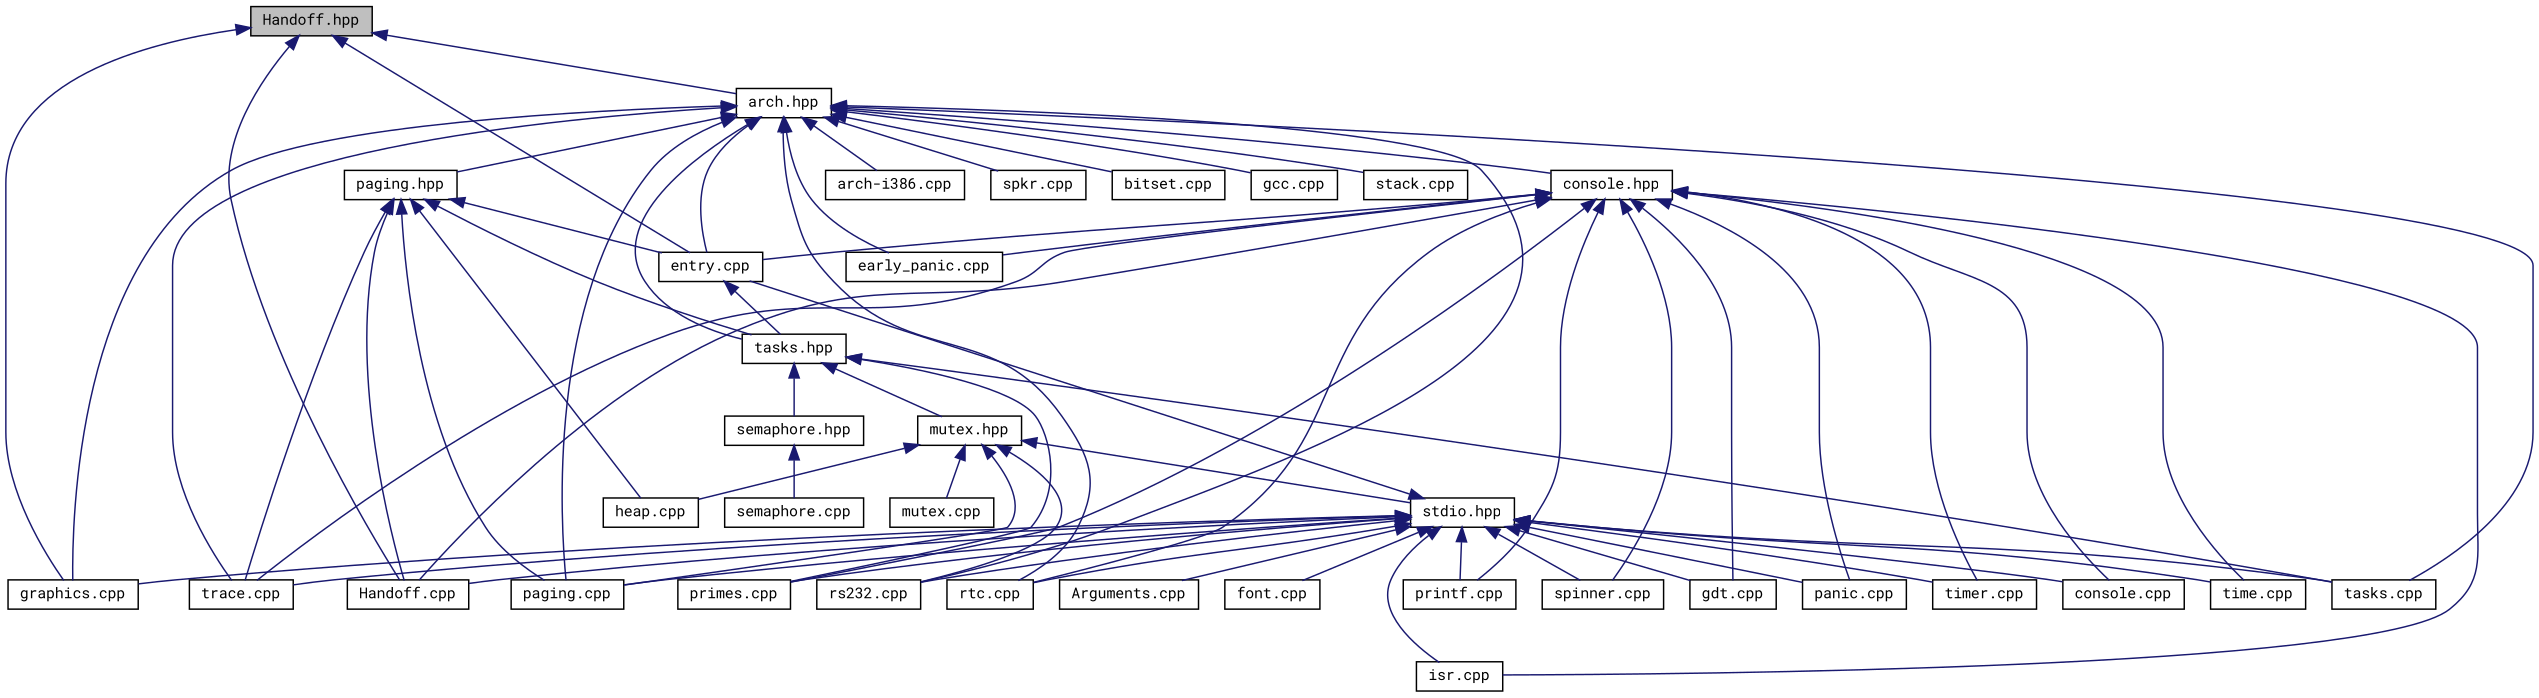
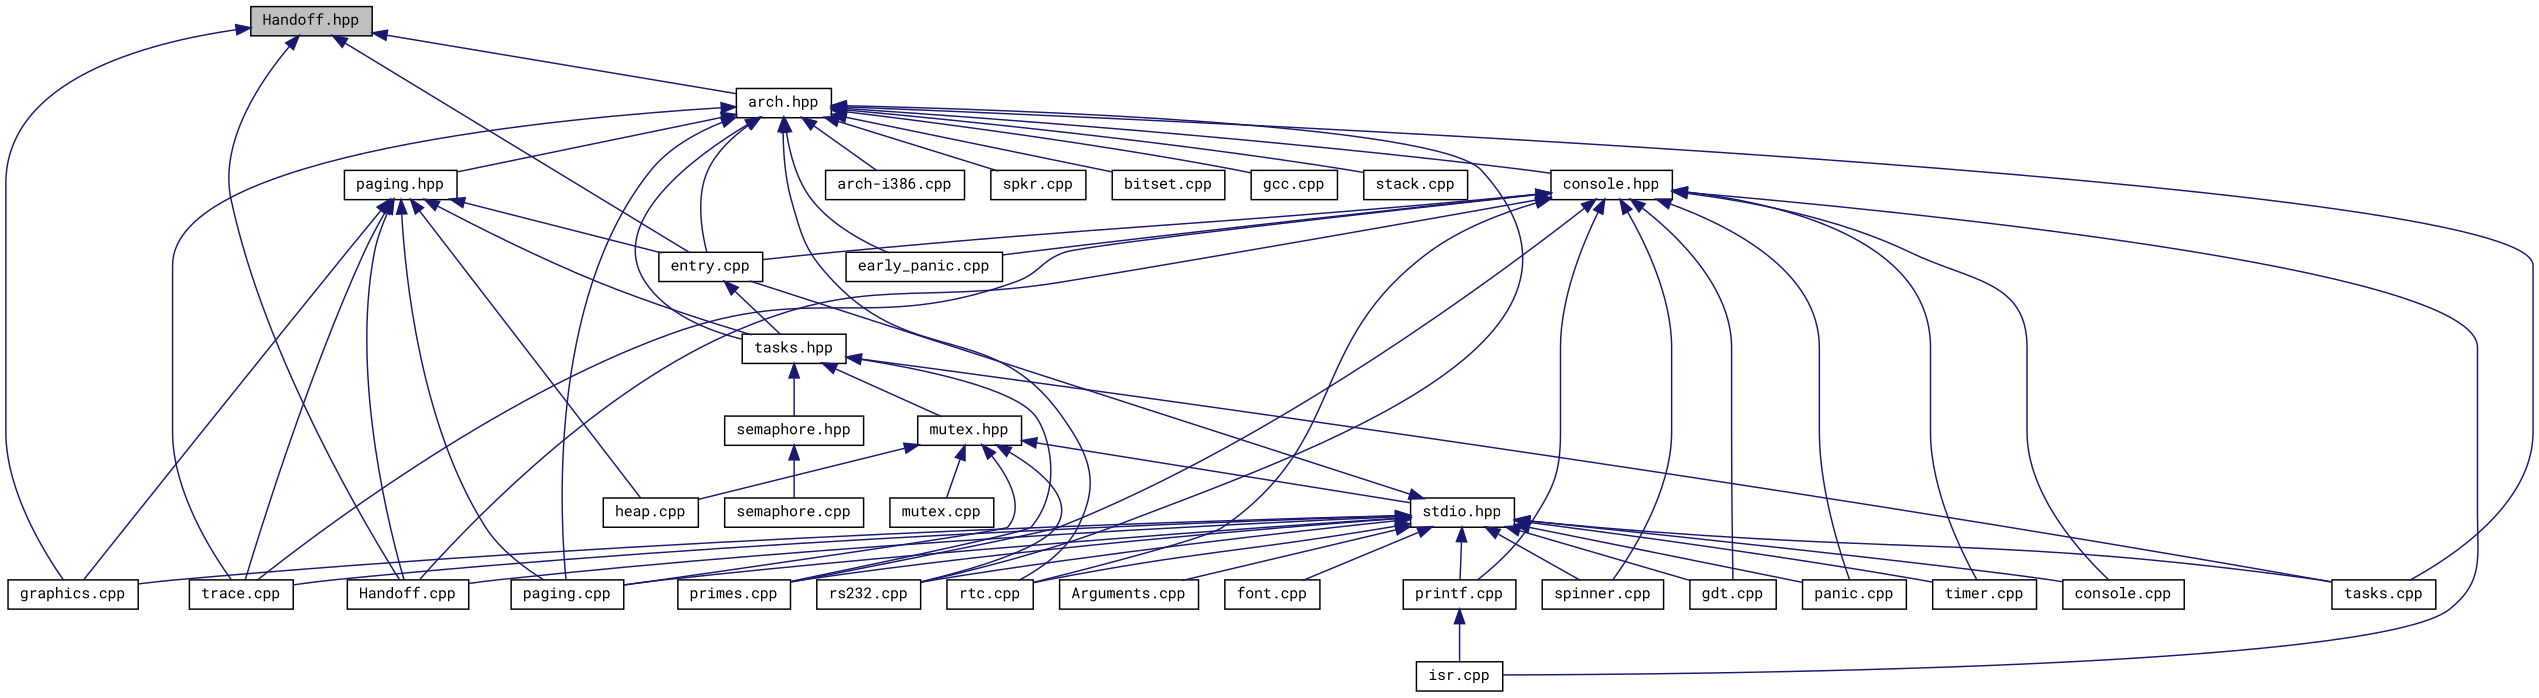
(249, 163) -> (232, 395)
(2258, 595) -> none
(1389, 602) -> (1460, 643)
